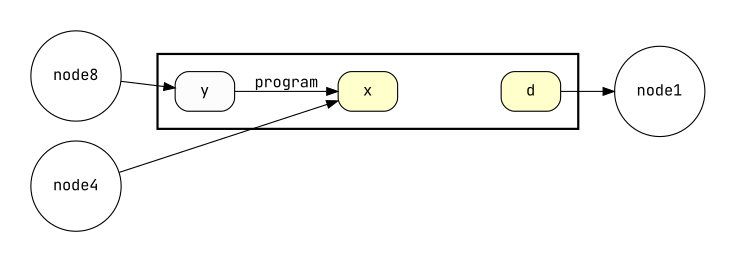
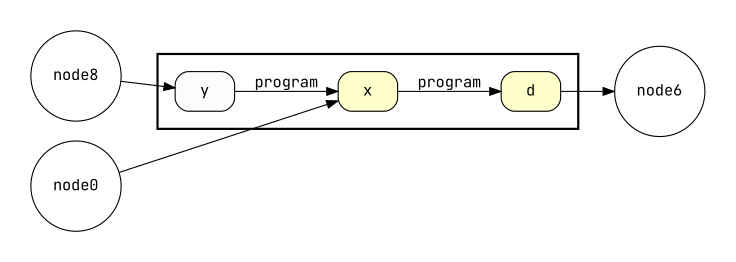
none -> (444, 91)
(660, 91) -> (660, 91)
(76, 186) -> (76, 186)
